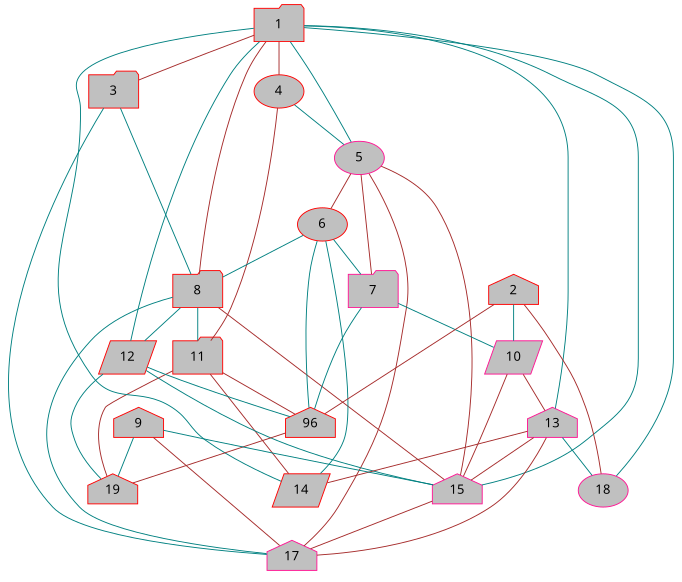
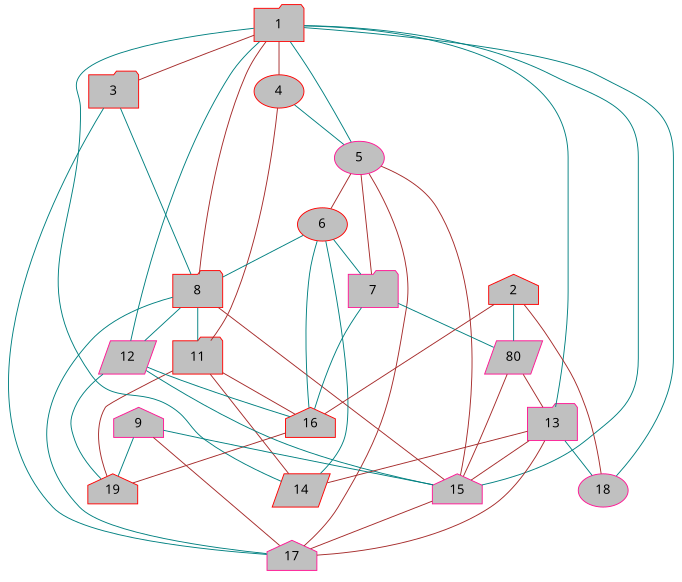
(128, 357) -> (128, 357)
(514, 357) -> (514, 357)
(139, 424) -> (139, 424)
(310, 424) -> (310, 424)
(552, 424) -> (552, 424)
